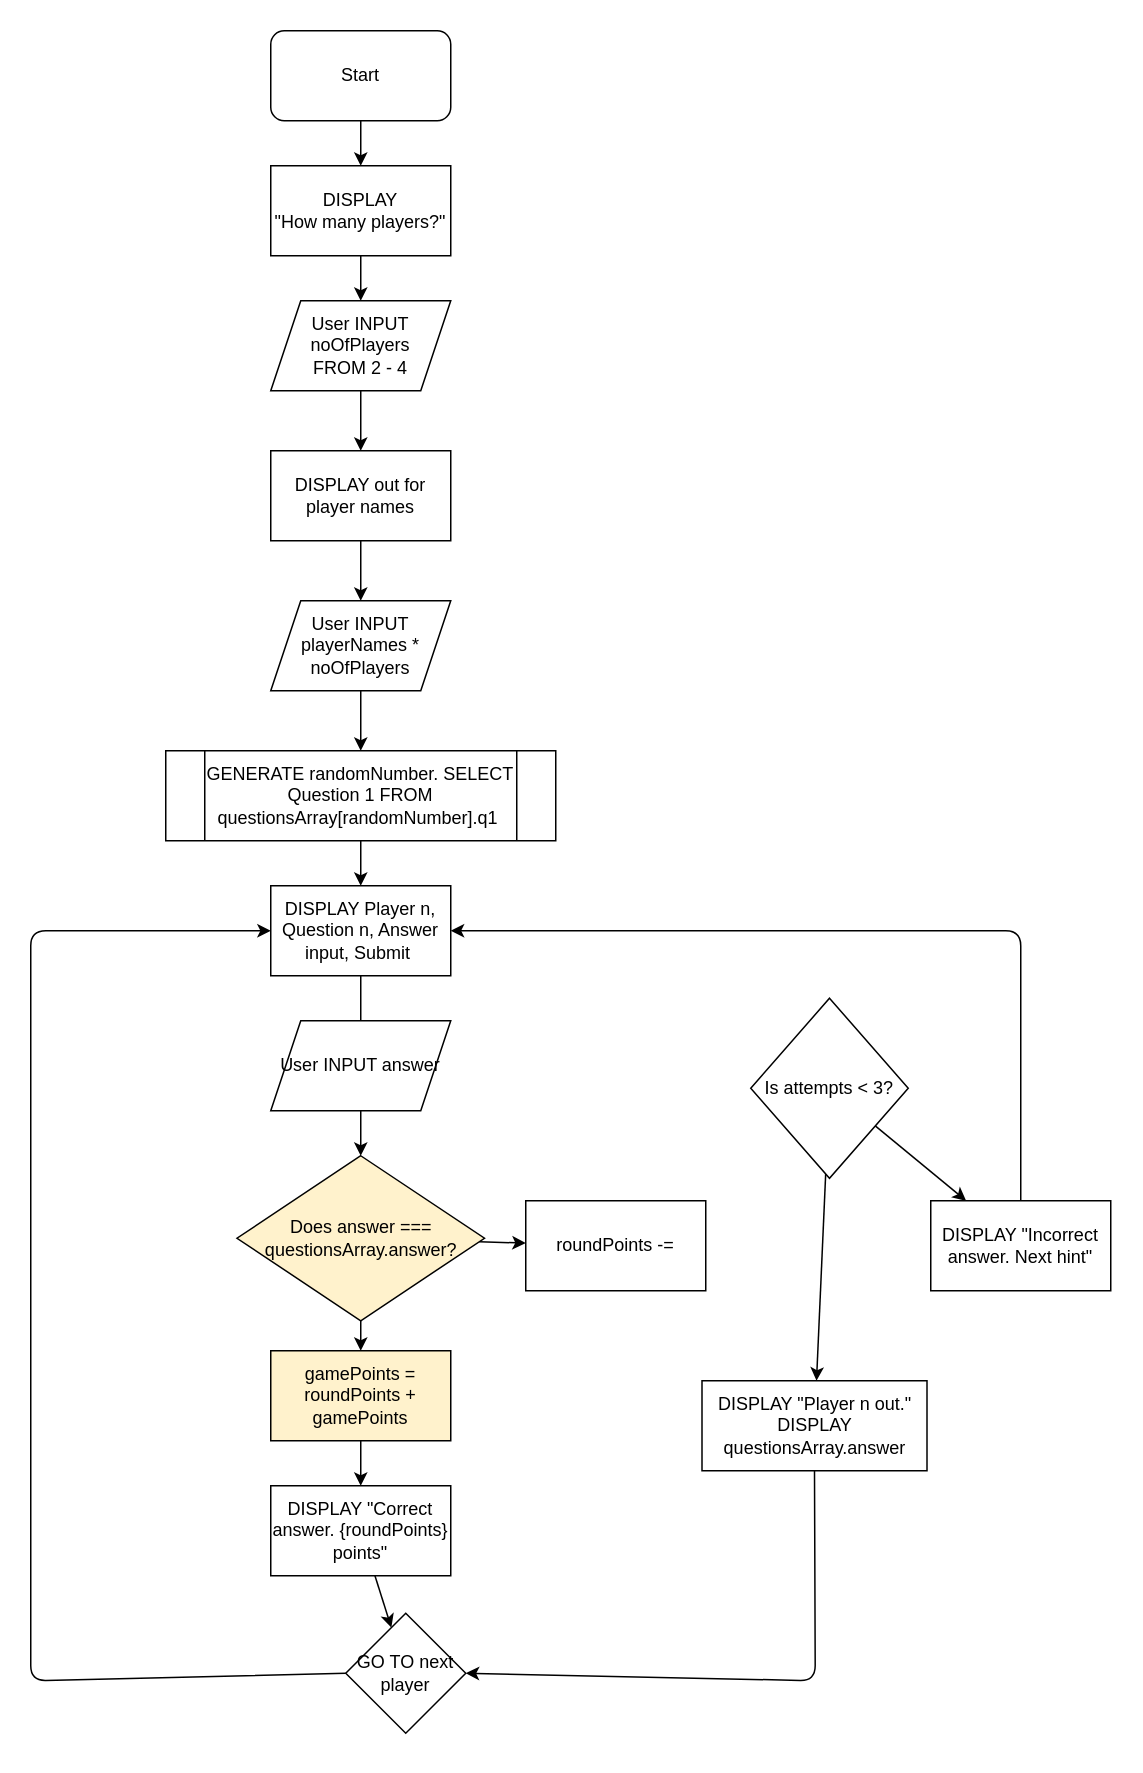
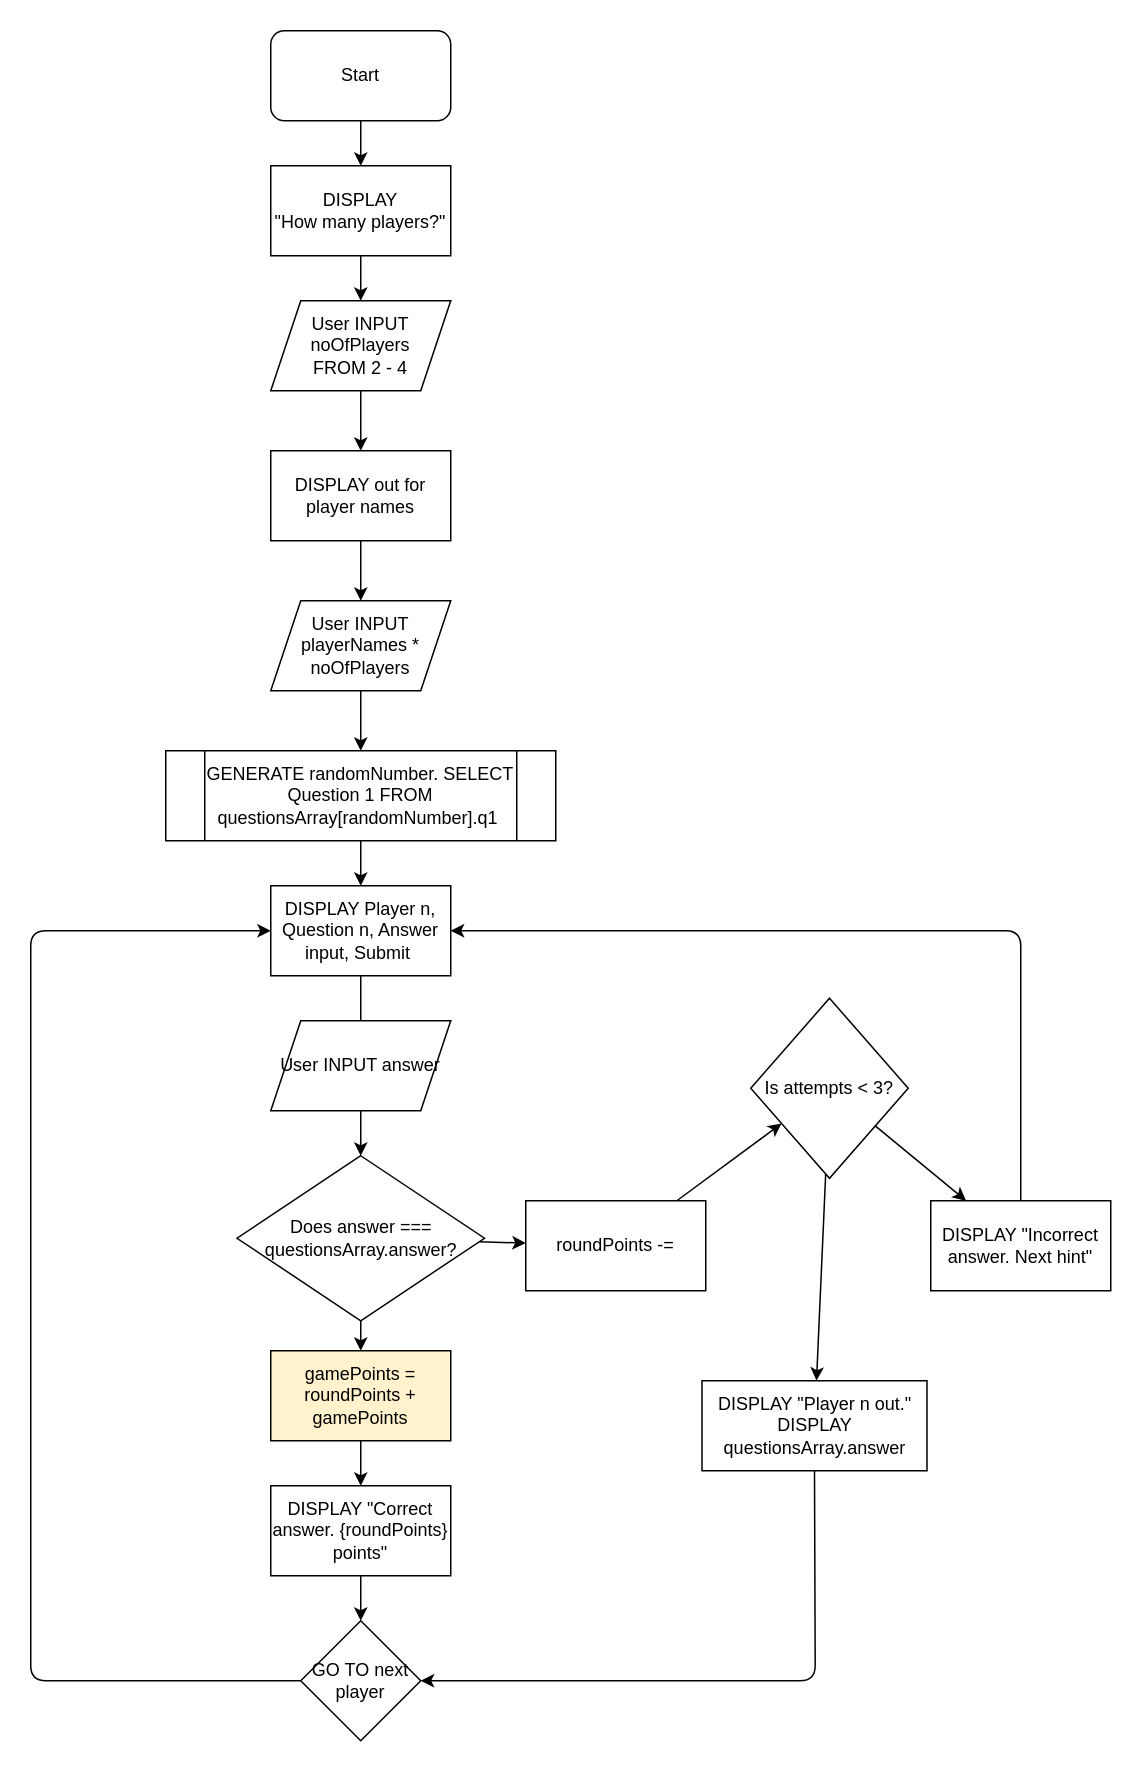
none -> (725, 1165)
(361, 1238) -> (361, 1238)
(406, 1673) -> (361, 1681)
